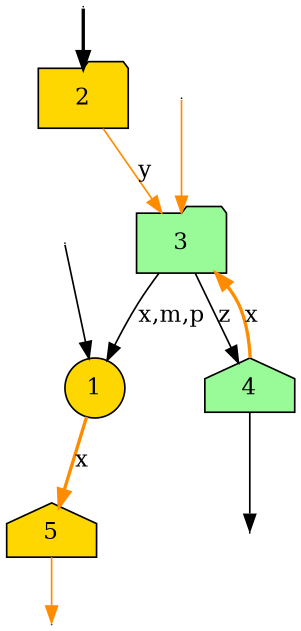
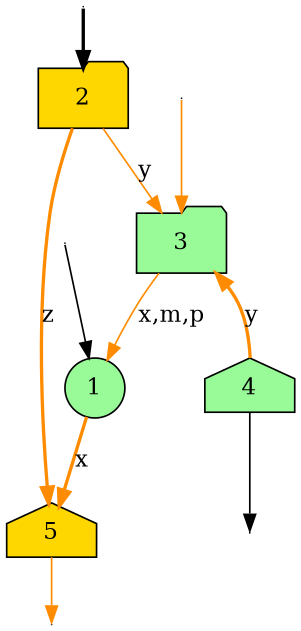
none -> (42, 306)
(135, 308) -> (135, 308)
(213, 311) -> none
(252, 316) -> (252, 316)
(95, 388) -> (95, 388)
